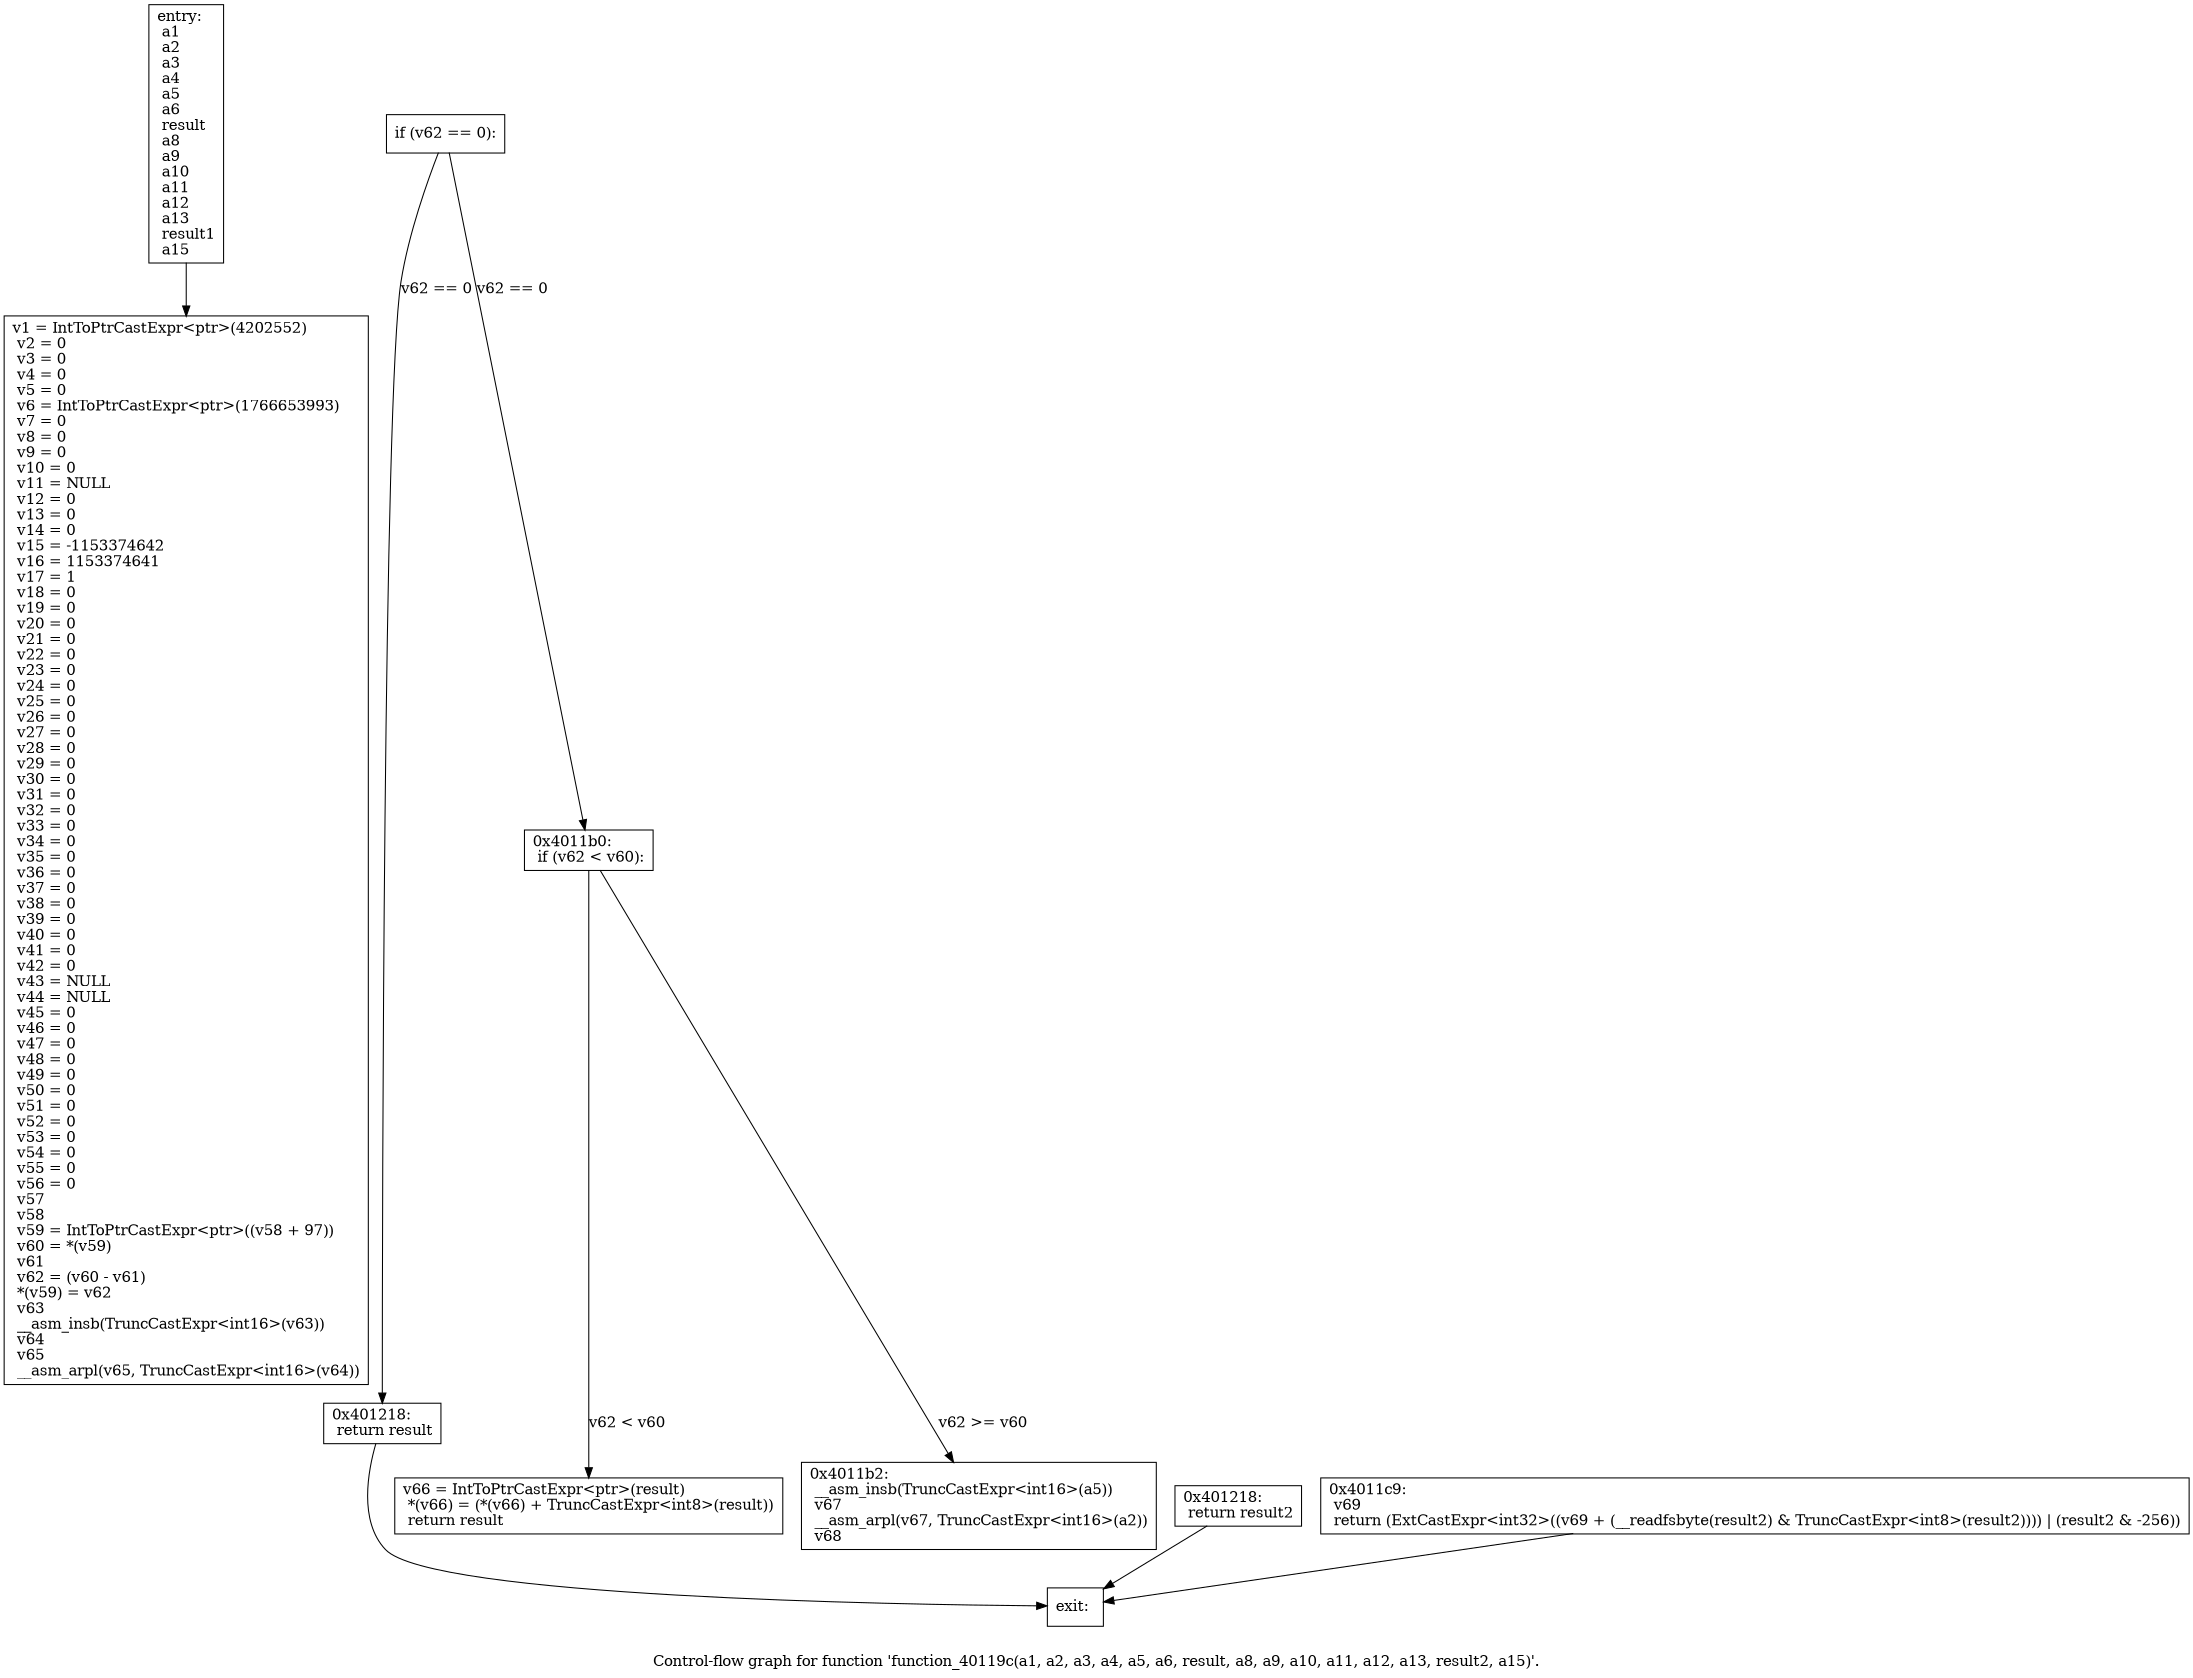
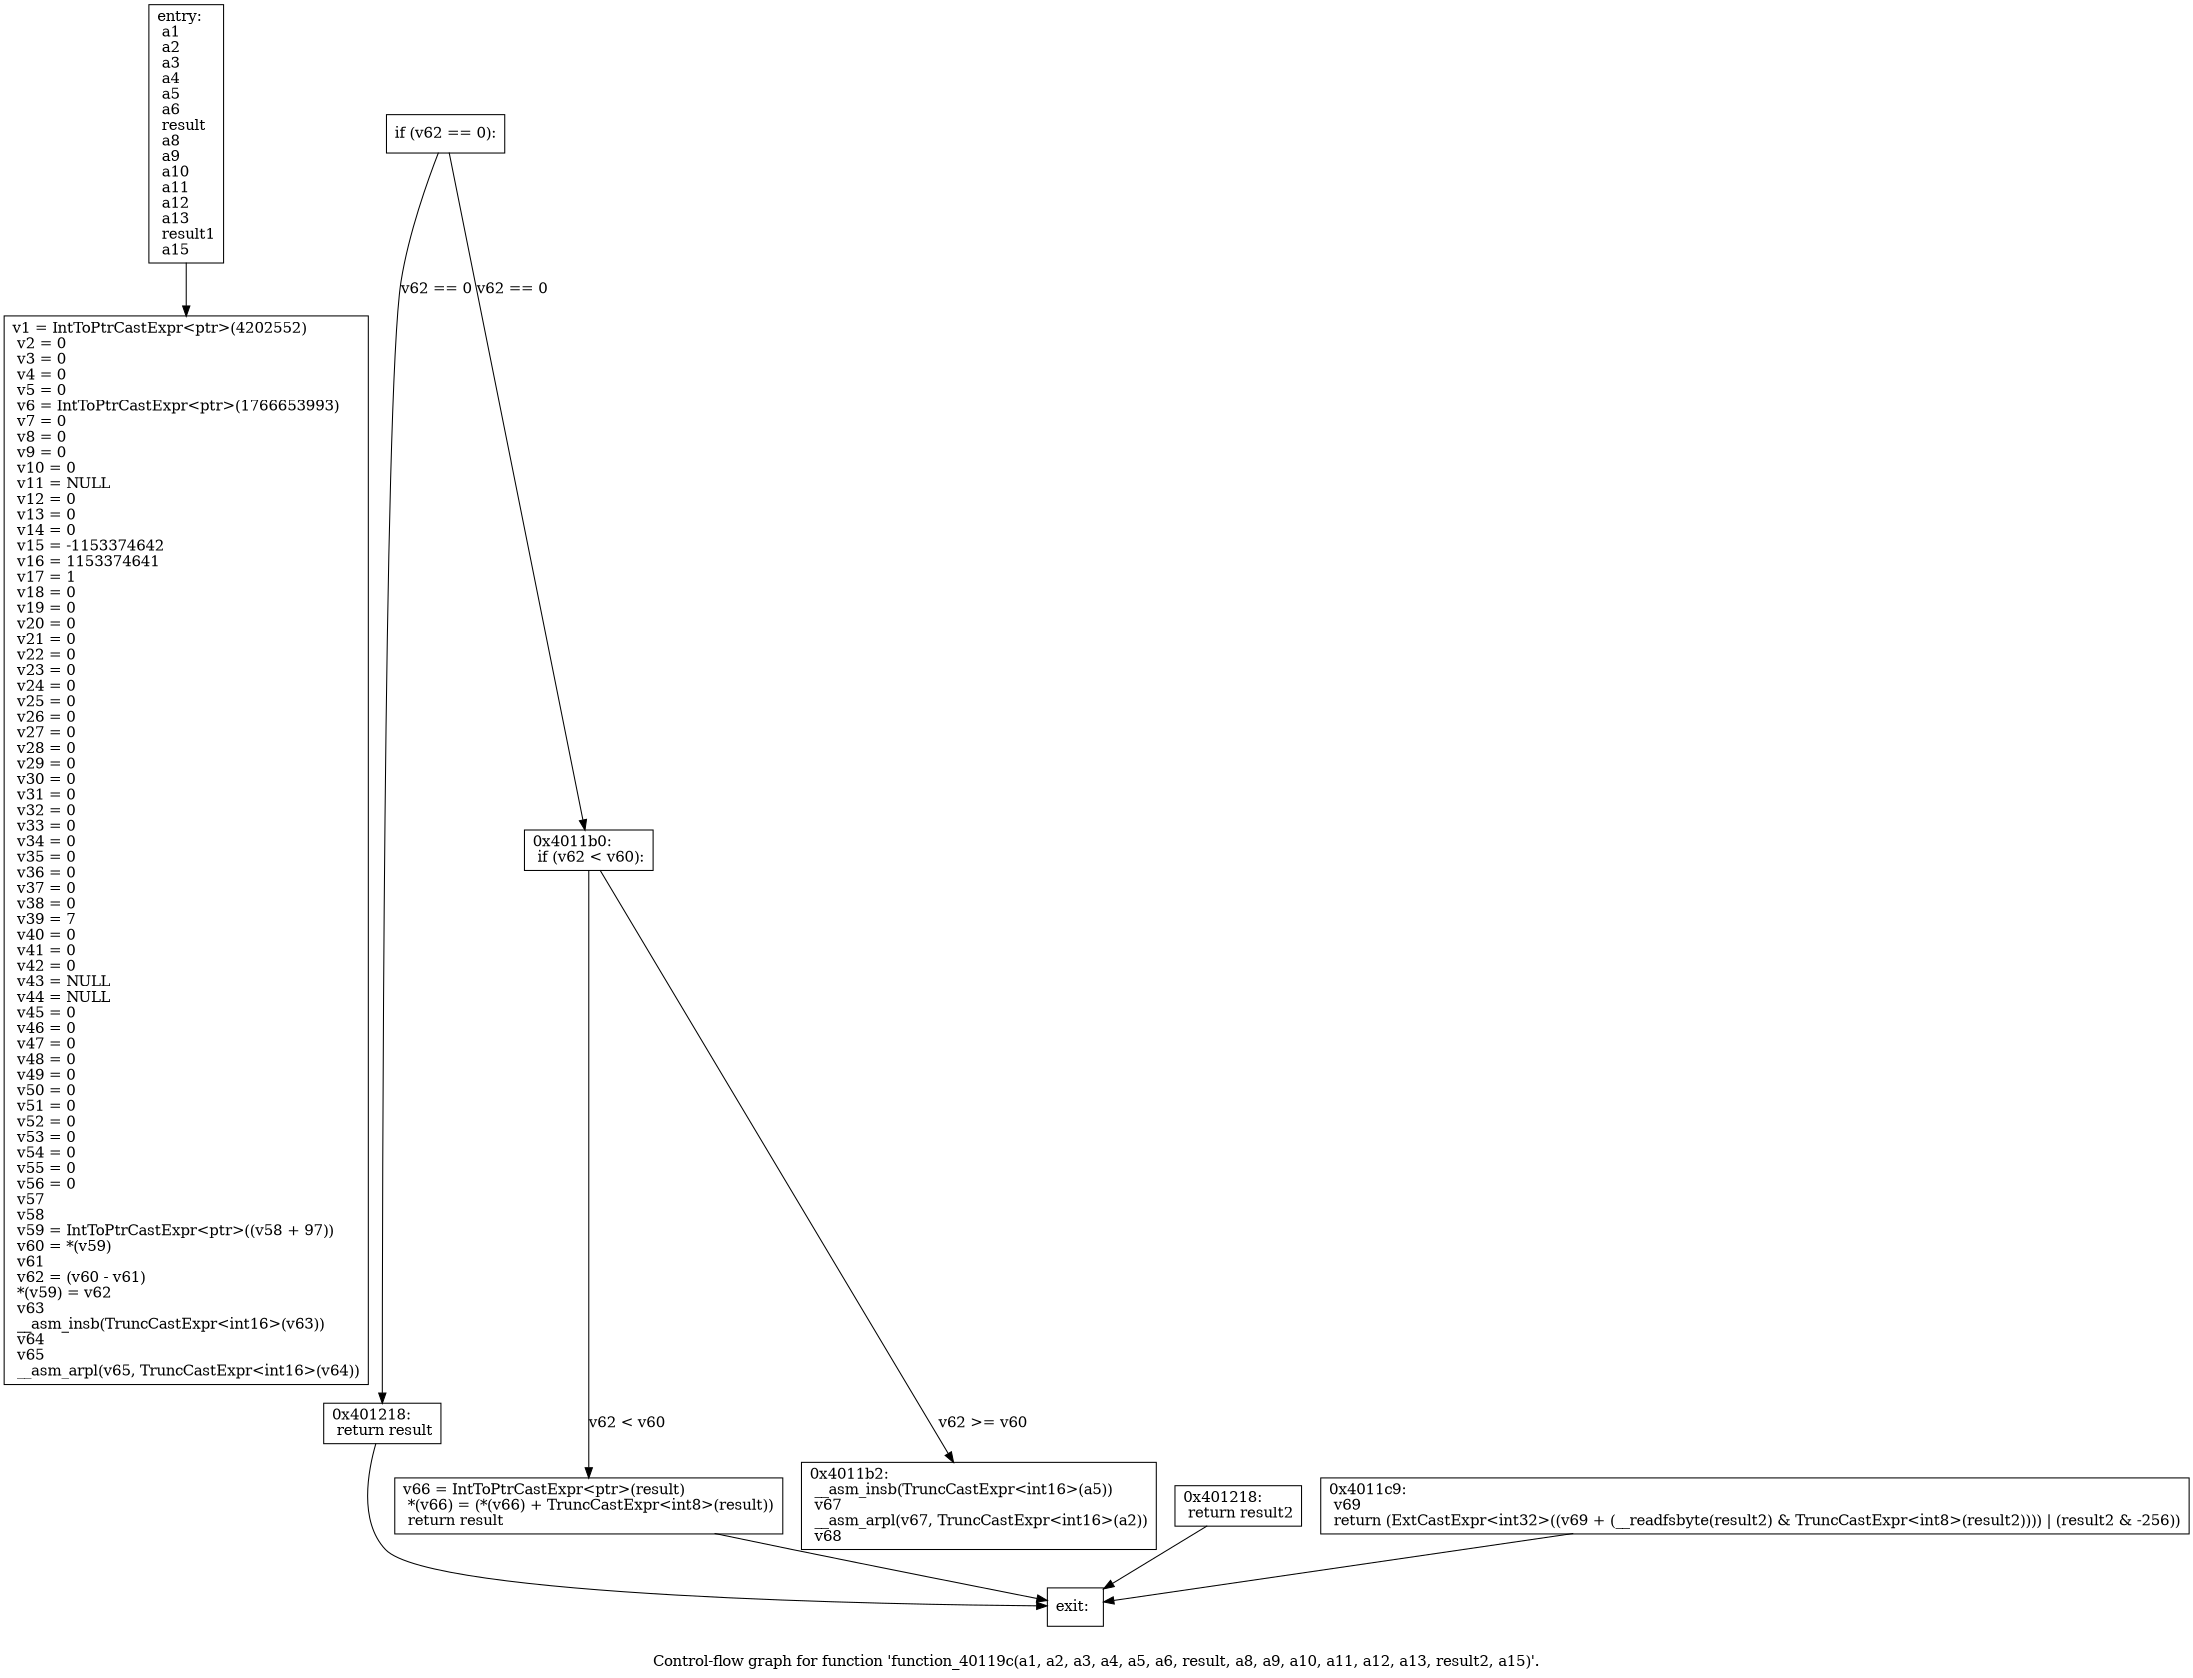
(44, 920) -> (44, 920)
none -> (876, 1566)
